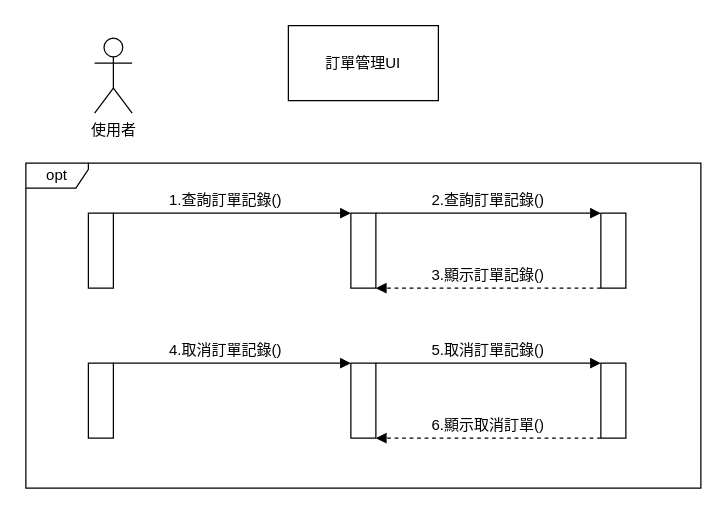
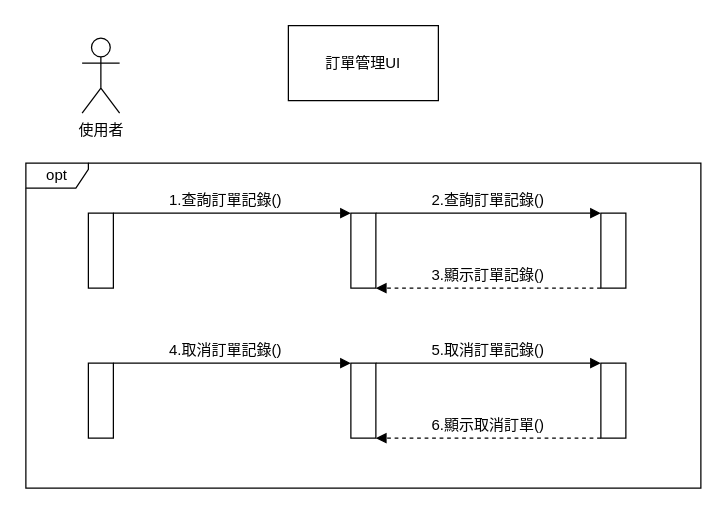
(113, 76) -> (101, 76)
